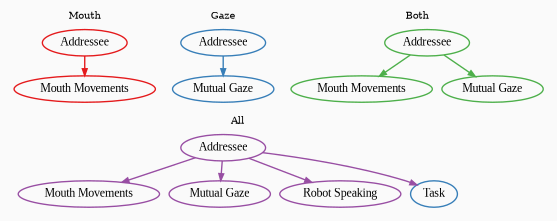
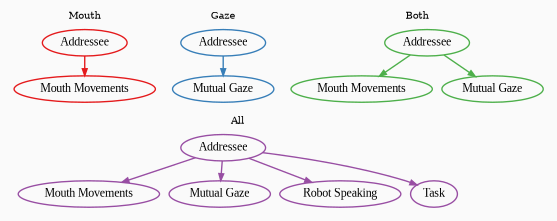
(434, 194) -> (434, 194)
